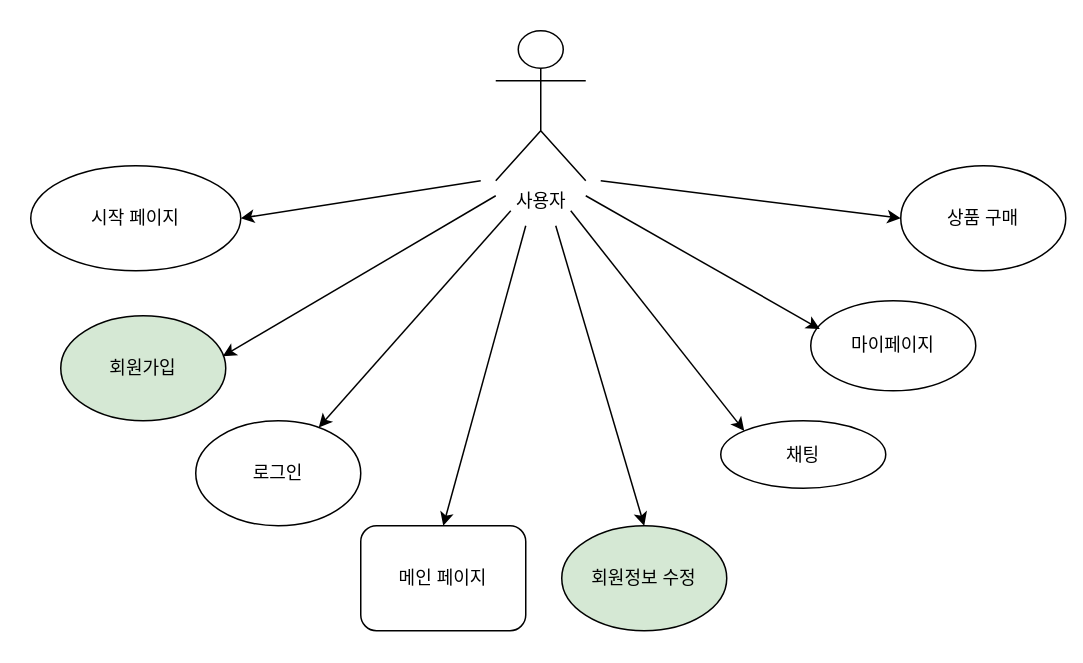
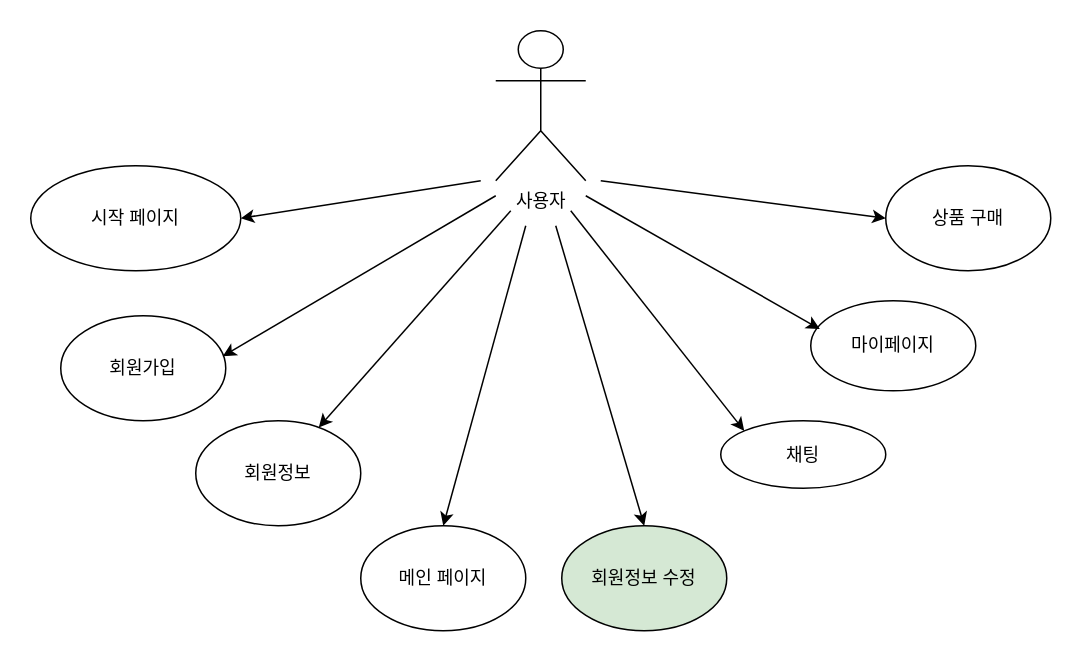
(983, 218) -> (968, 218)
(143, 368) -> (143, 368)
(278, 473) -> (278, 473)
(443, 578) -> (443, 578)
